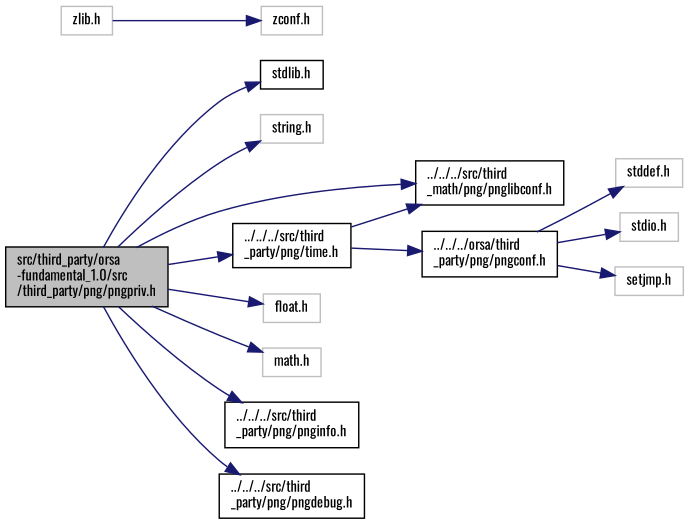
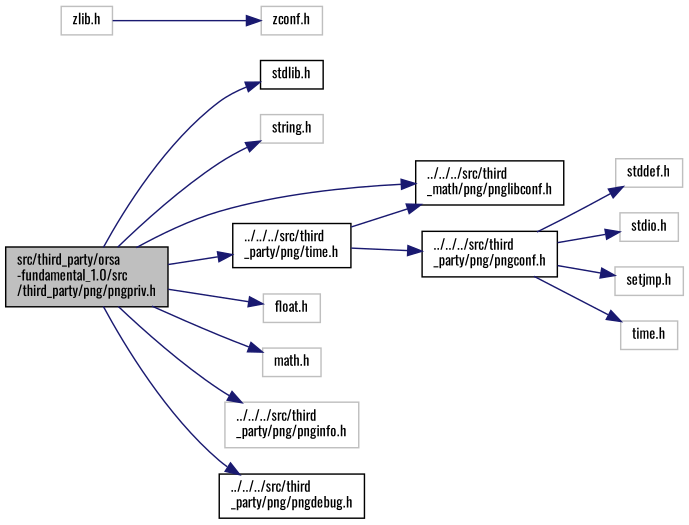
(490, 254) -> (490, 254)
none -> (649, 335)
(292, 425) -> (292, 425)
